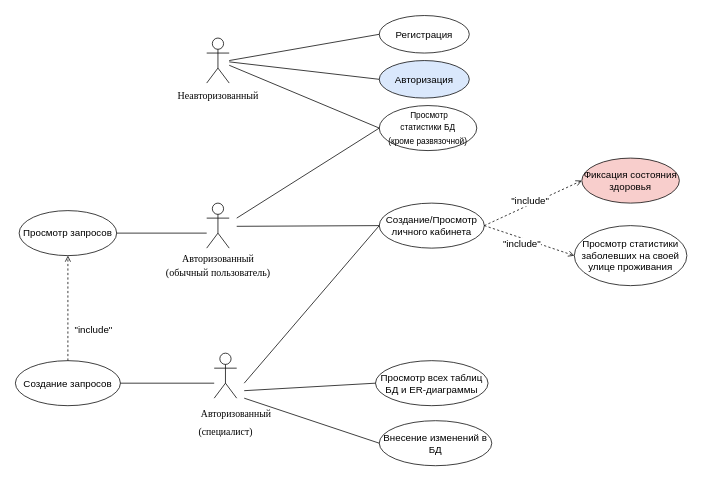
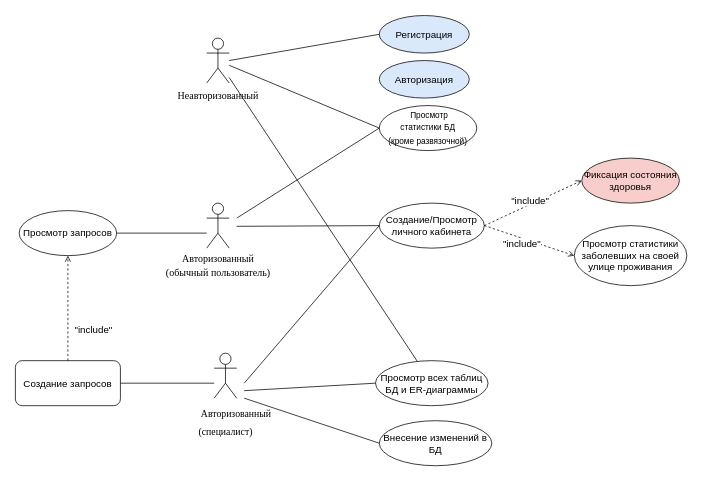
(424, 34) -> (424, 34)
(304, 70) -> (323, 219)
(68, 383) -> (68, 383)
